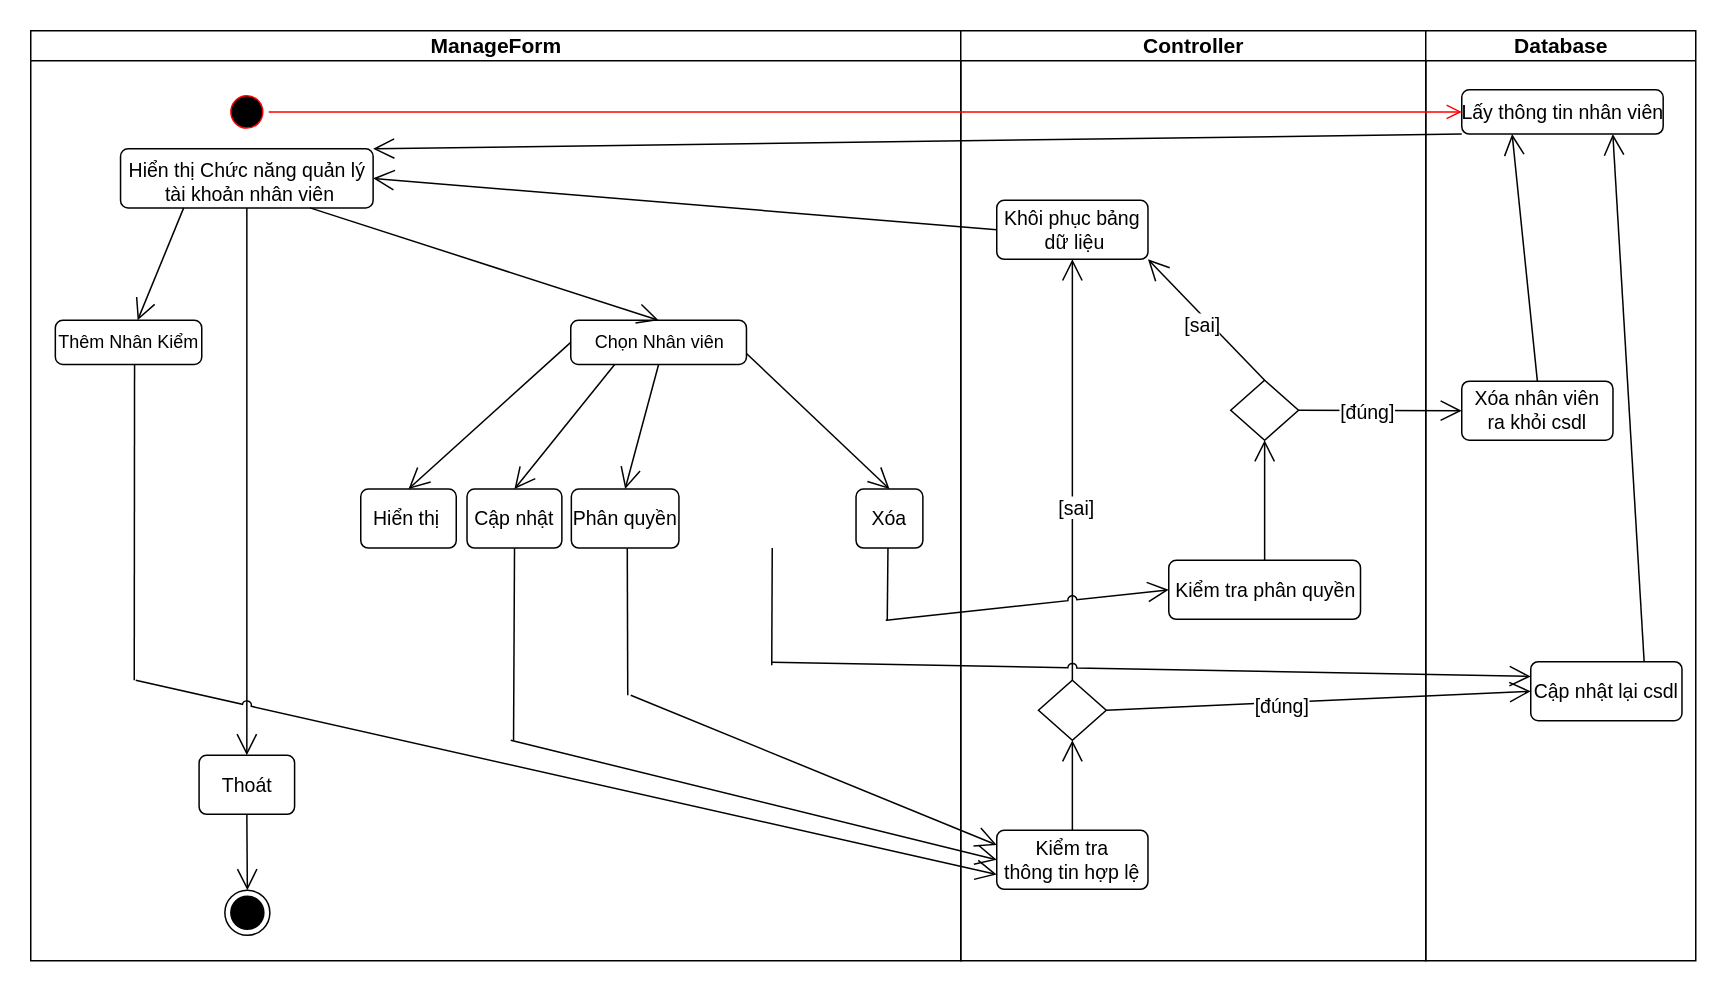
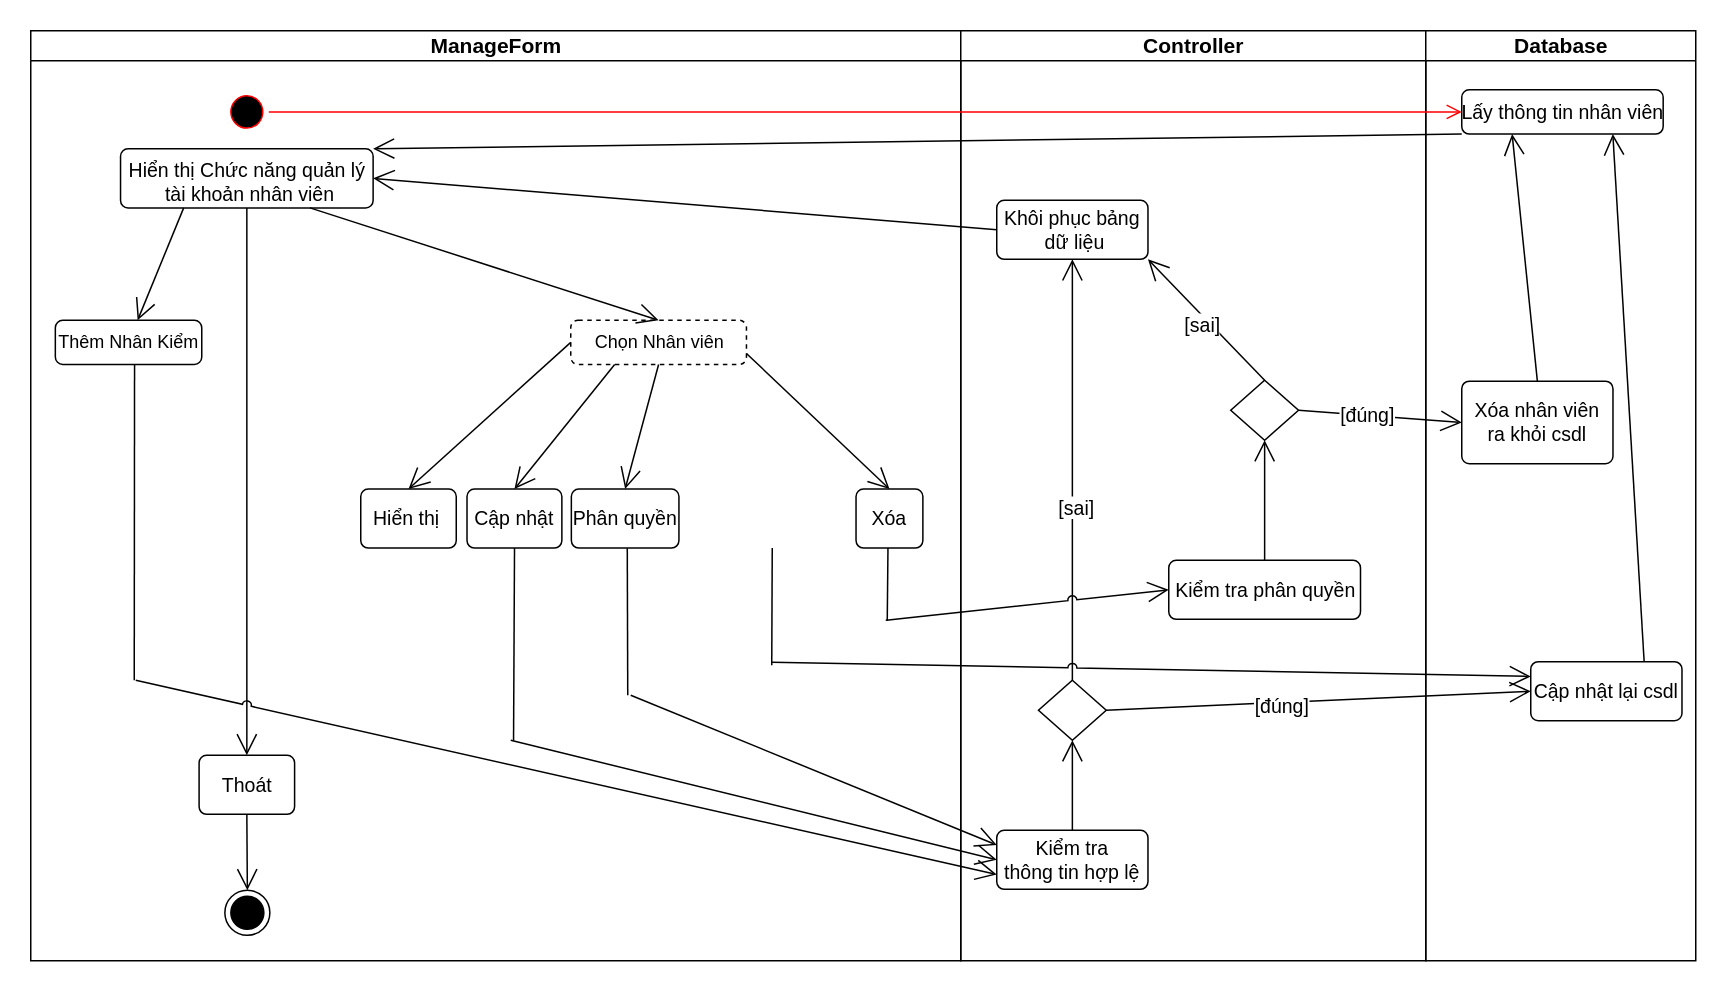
(659, 342) -> (659, 342)
(1537, 411) -> (1537, 422)
